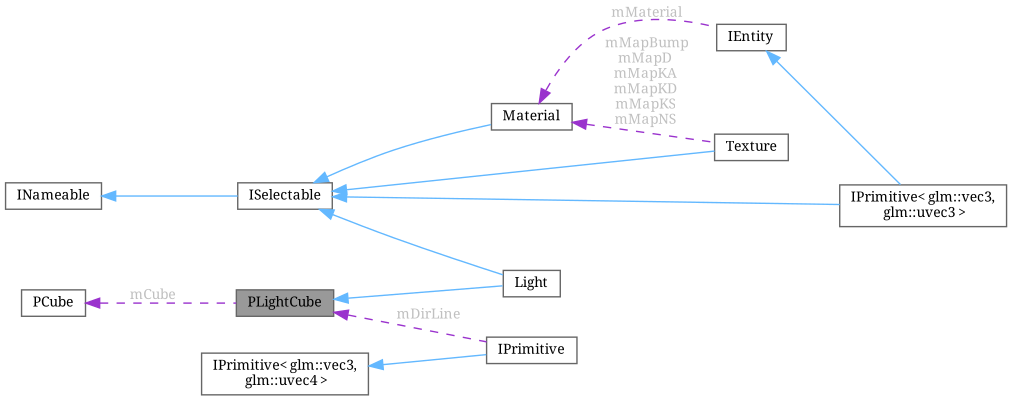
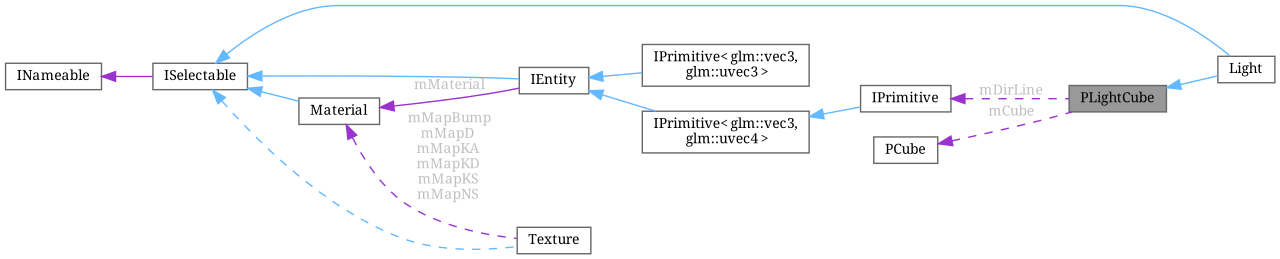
(618, 25) -> (457, 98)
none -> (629, 103)
(531, 170) -> (352, 213)
(177, 196) -> (134, 76)
(593, 201) -> (390, 76)
(417, 328) -> (1017, 99)
